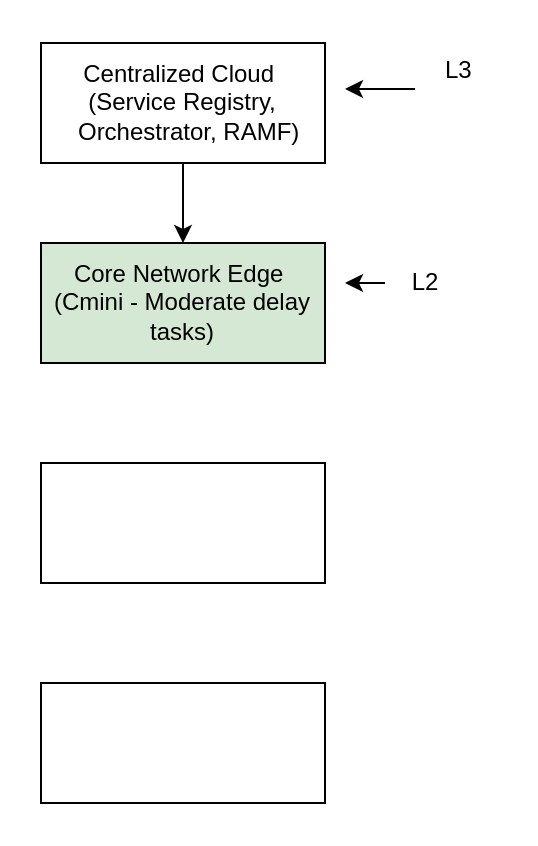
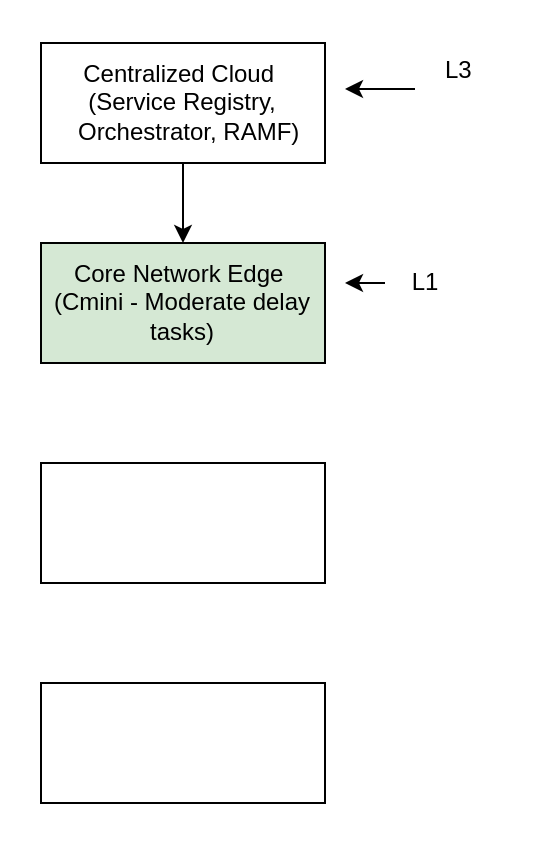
(426, 283) -> (426, 283)
